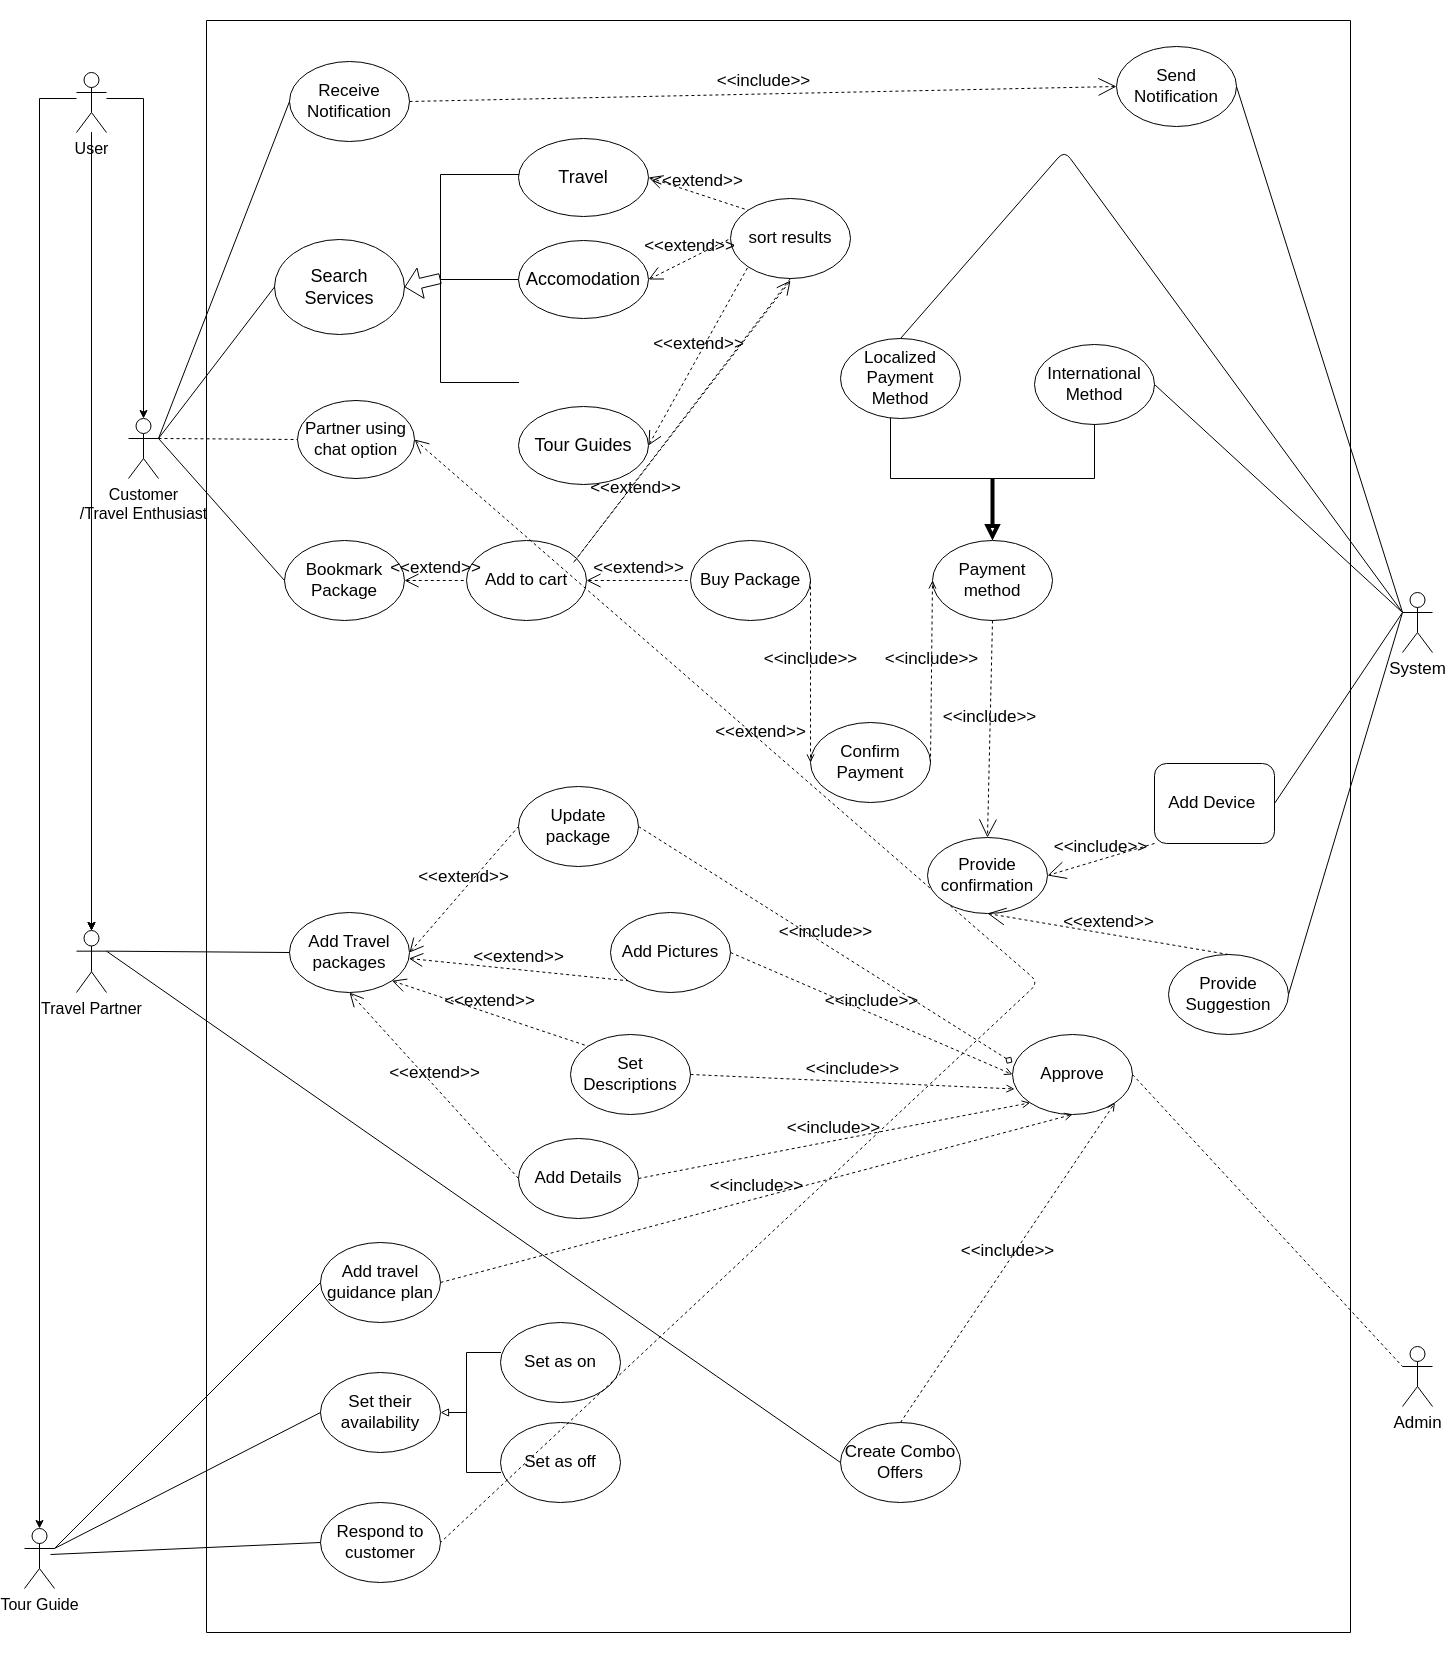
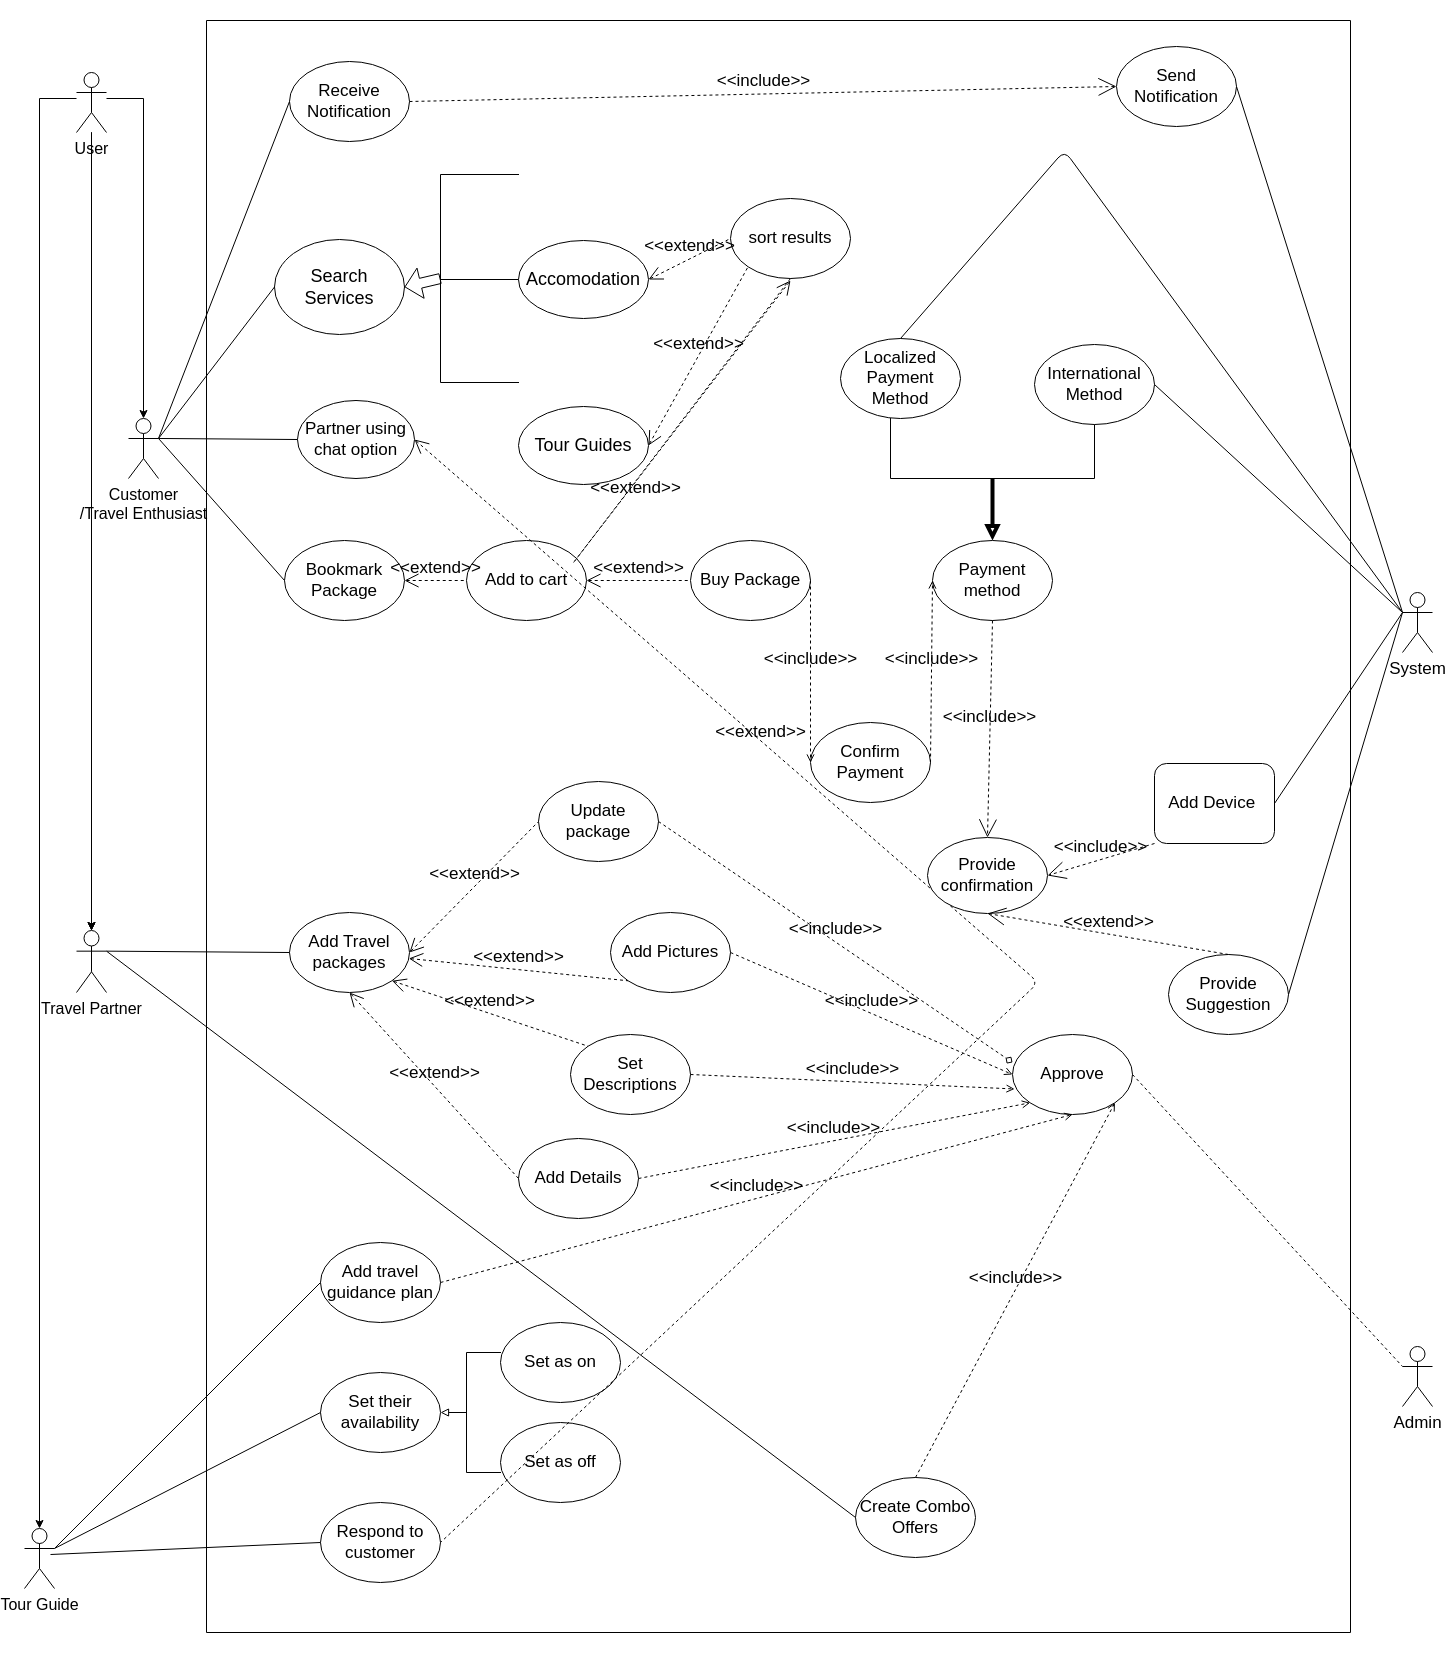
(584, 178) -> none
(697, 194) -> none
(229, 439) -> (229, 439)
(579, 827) -> (599, 822)
(901, 1463) -> (916, 1518)
